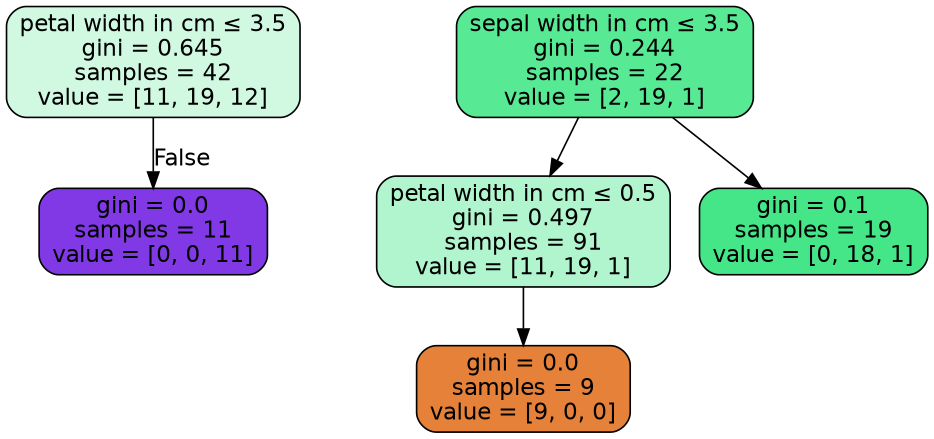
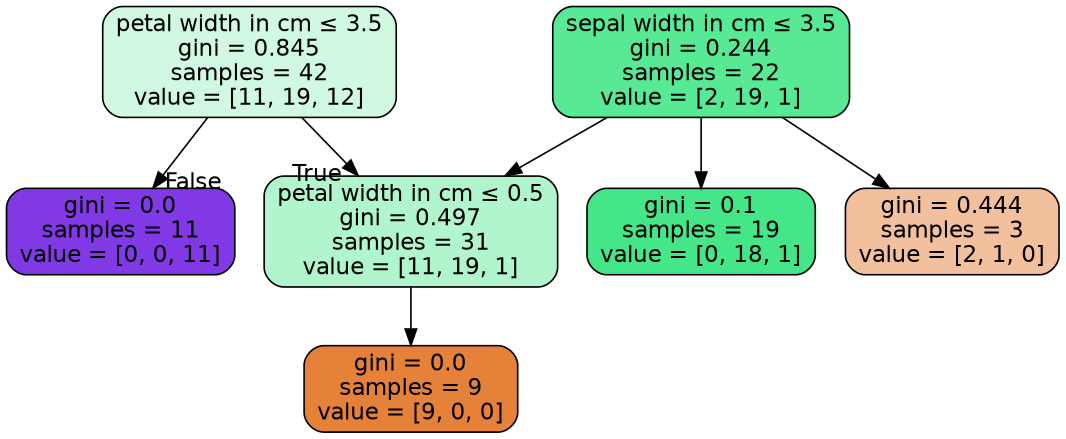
(153, 49) -> (249, 49)
none -> (324, 141)
none -> (952, 232)
(523, 243) -> (411, 243)
